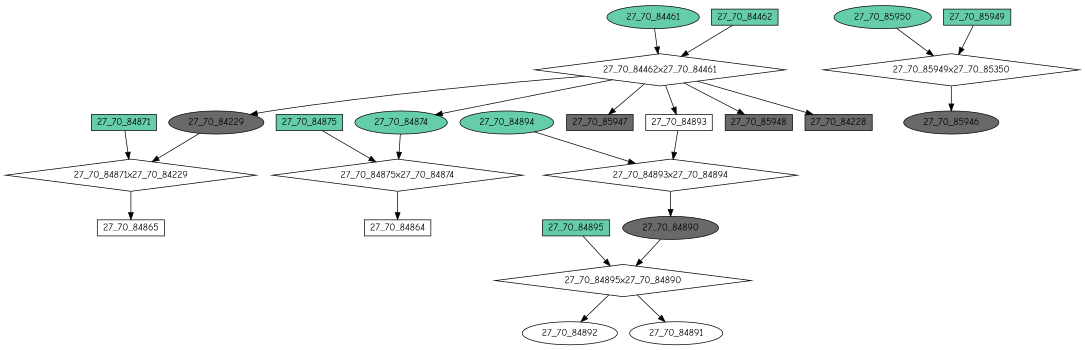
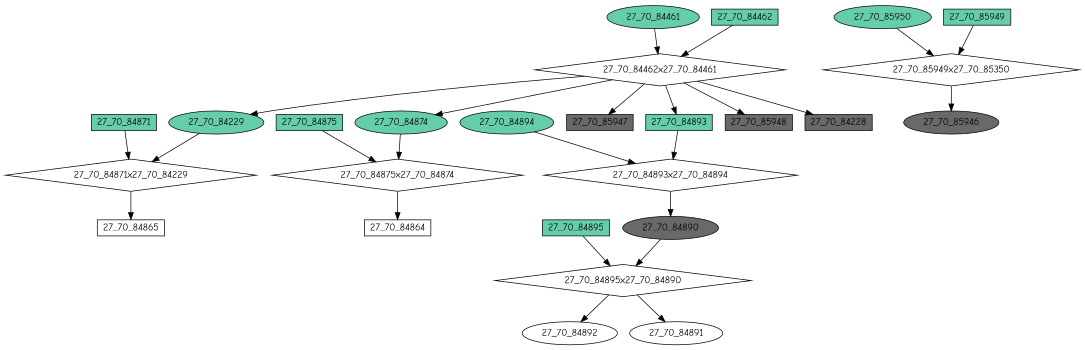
(216, 123) -> (216, 123)
(679, 123) -> (679, 123)
